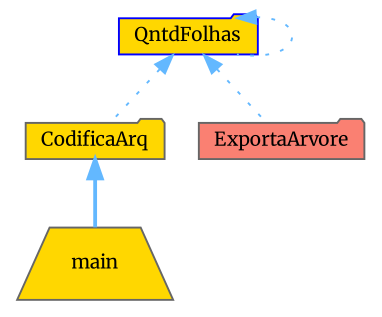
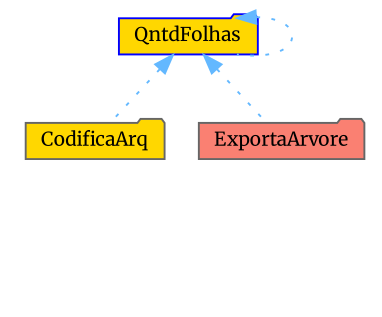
(95, 264) -> none
